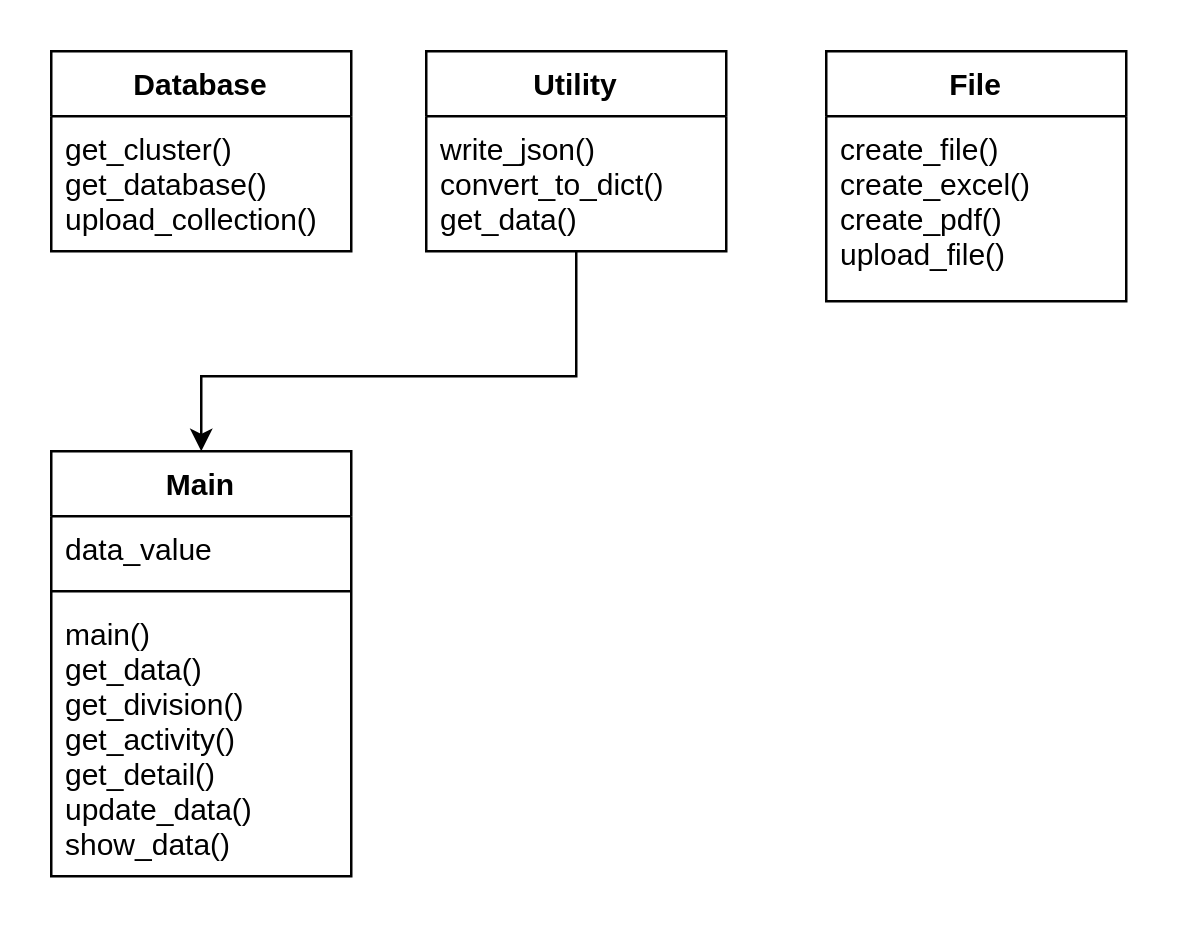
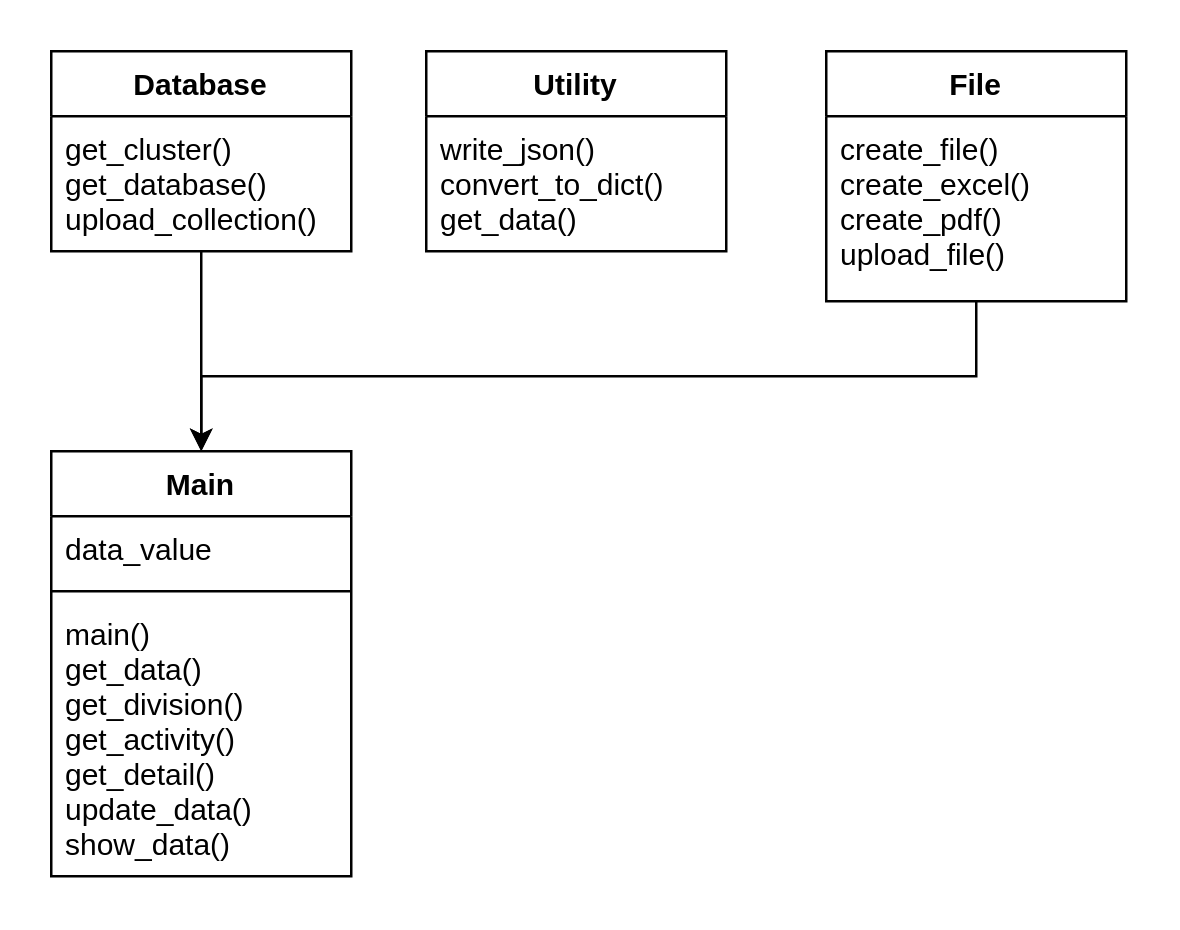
none -> (201, 313)
(576, 313) -> none
none -> (814, 376)
